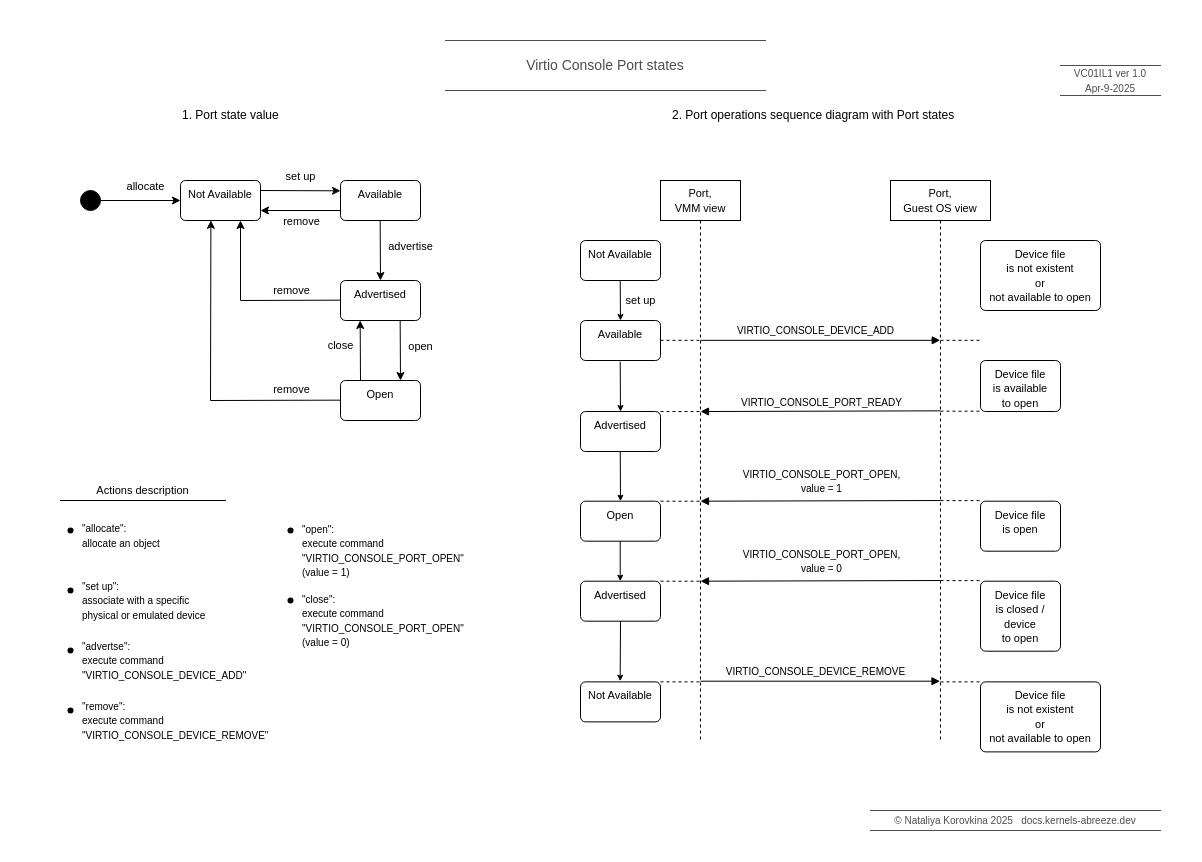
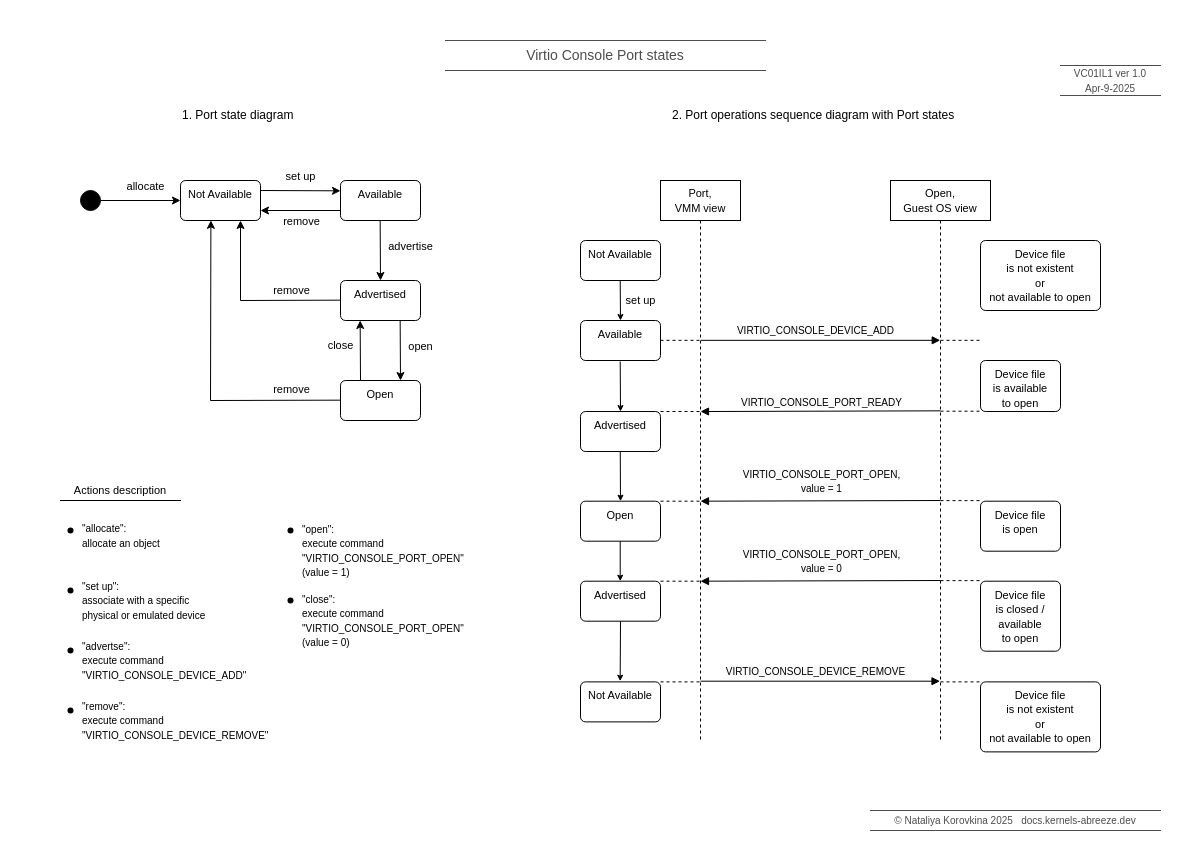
(606, 66) -> (606, 56)
(239, 116) -> (242, 116)
(941, 201) -> (941, 201)
(143, 491) -> (121, 491)
(1021, 617) -> (1021, 617)
